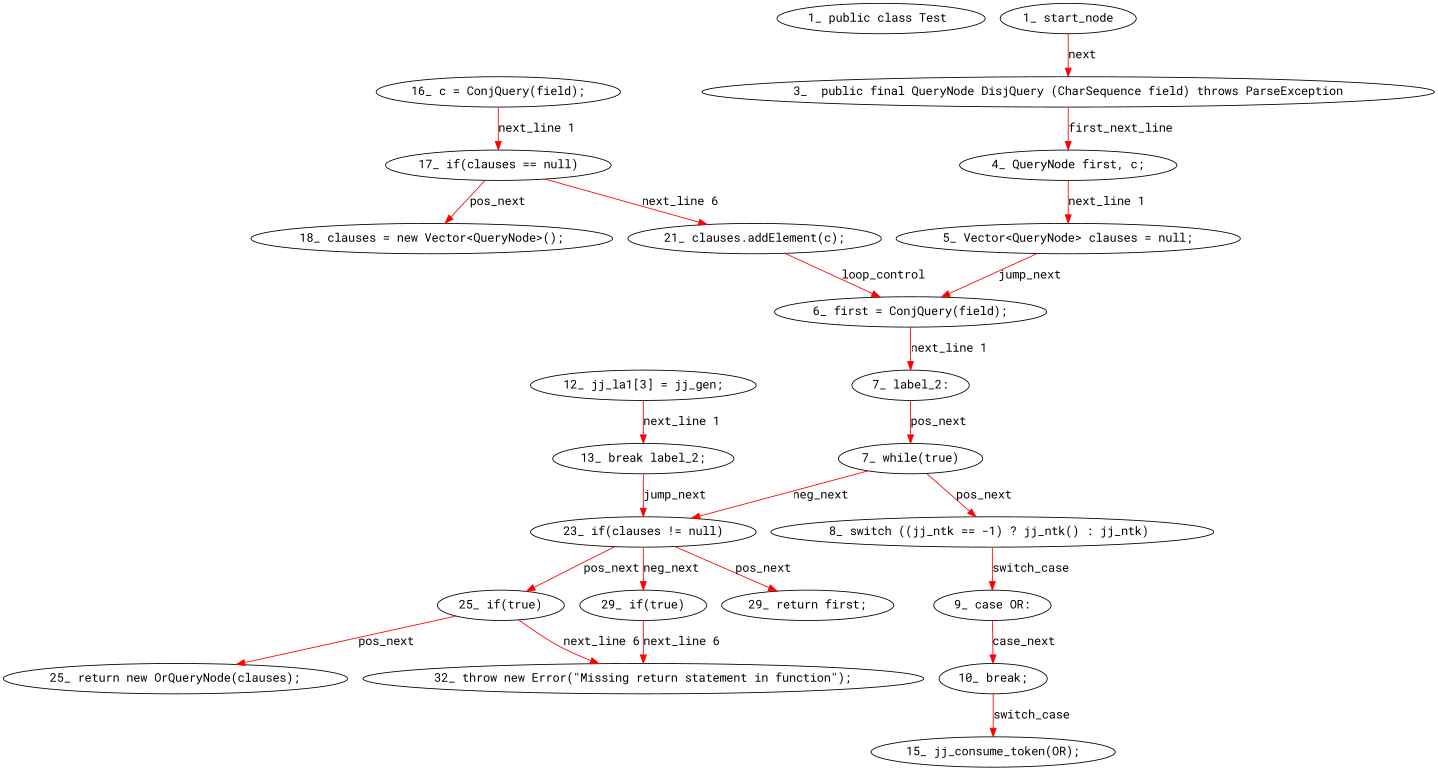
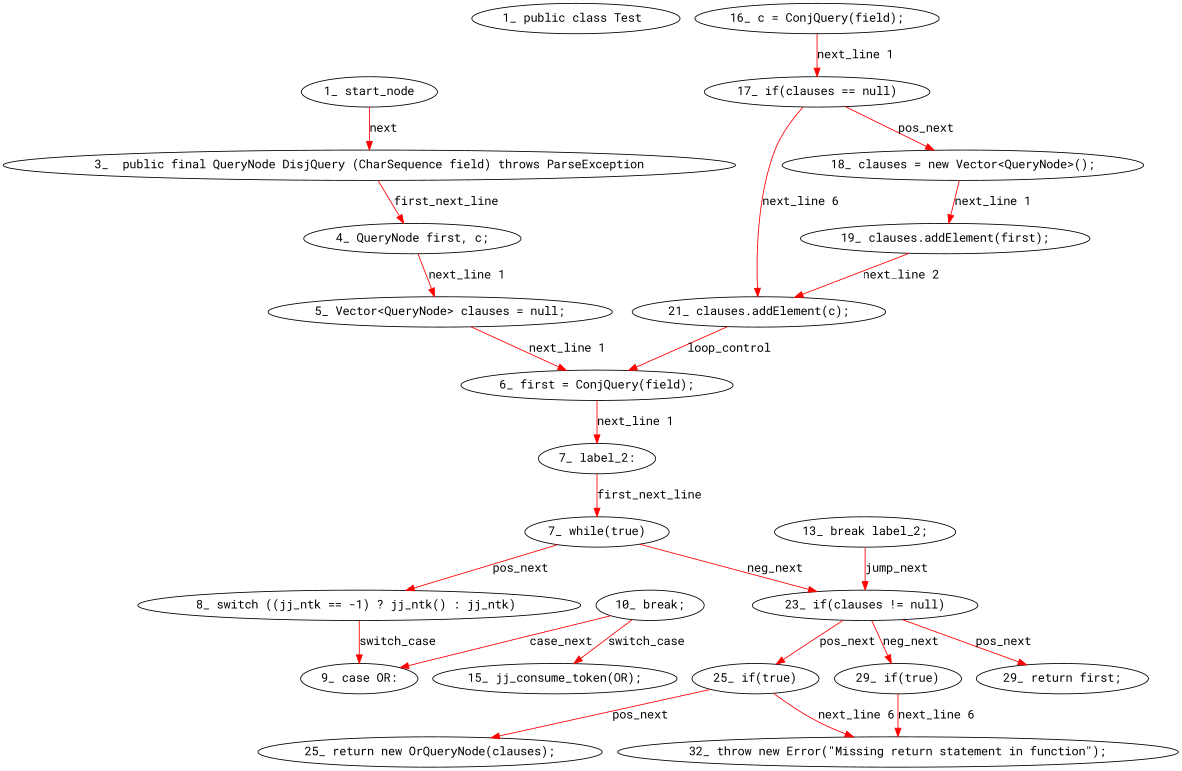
none -> (945, 239)
(1030, 275) -> (567, 349)
(643, 385) -> none
(939, 422) -> (649, 495)
(993, 638) -> (510, 641)
